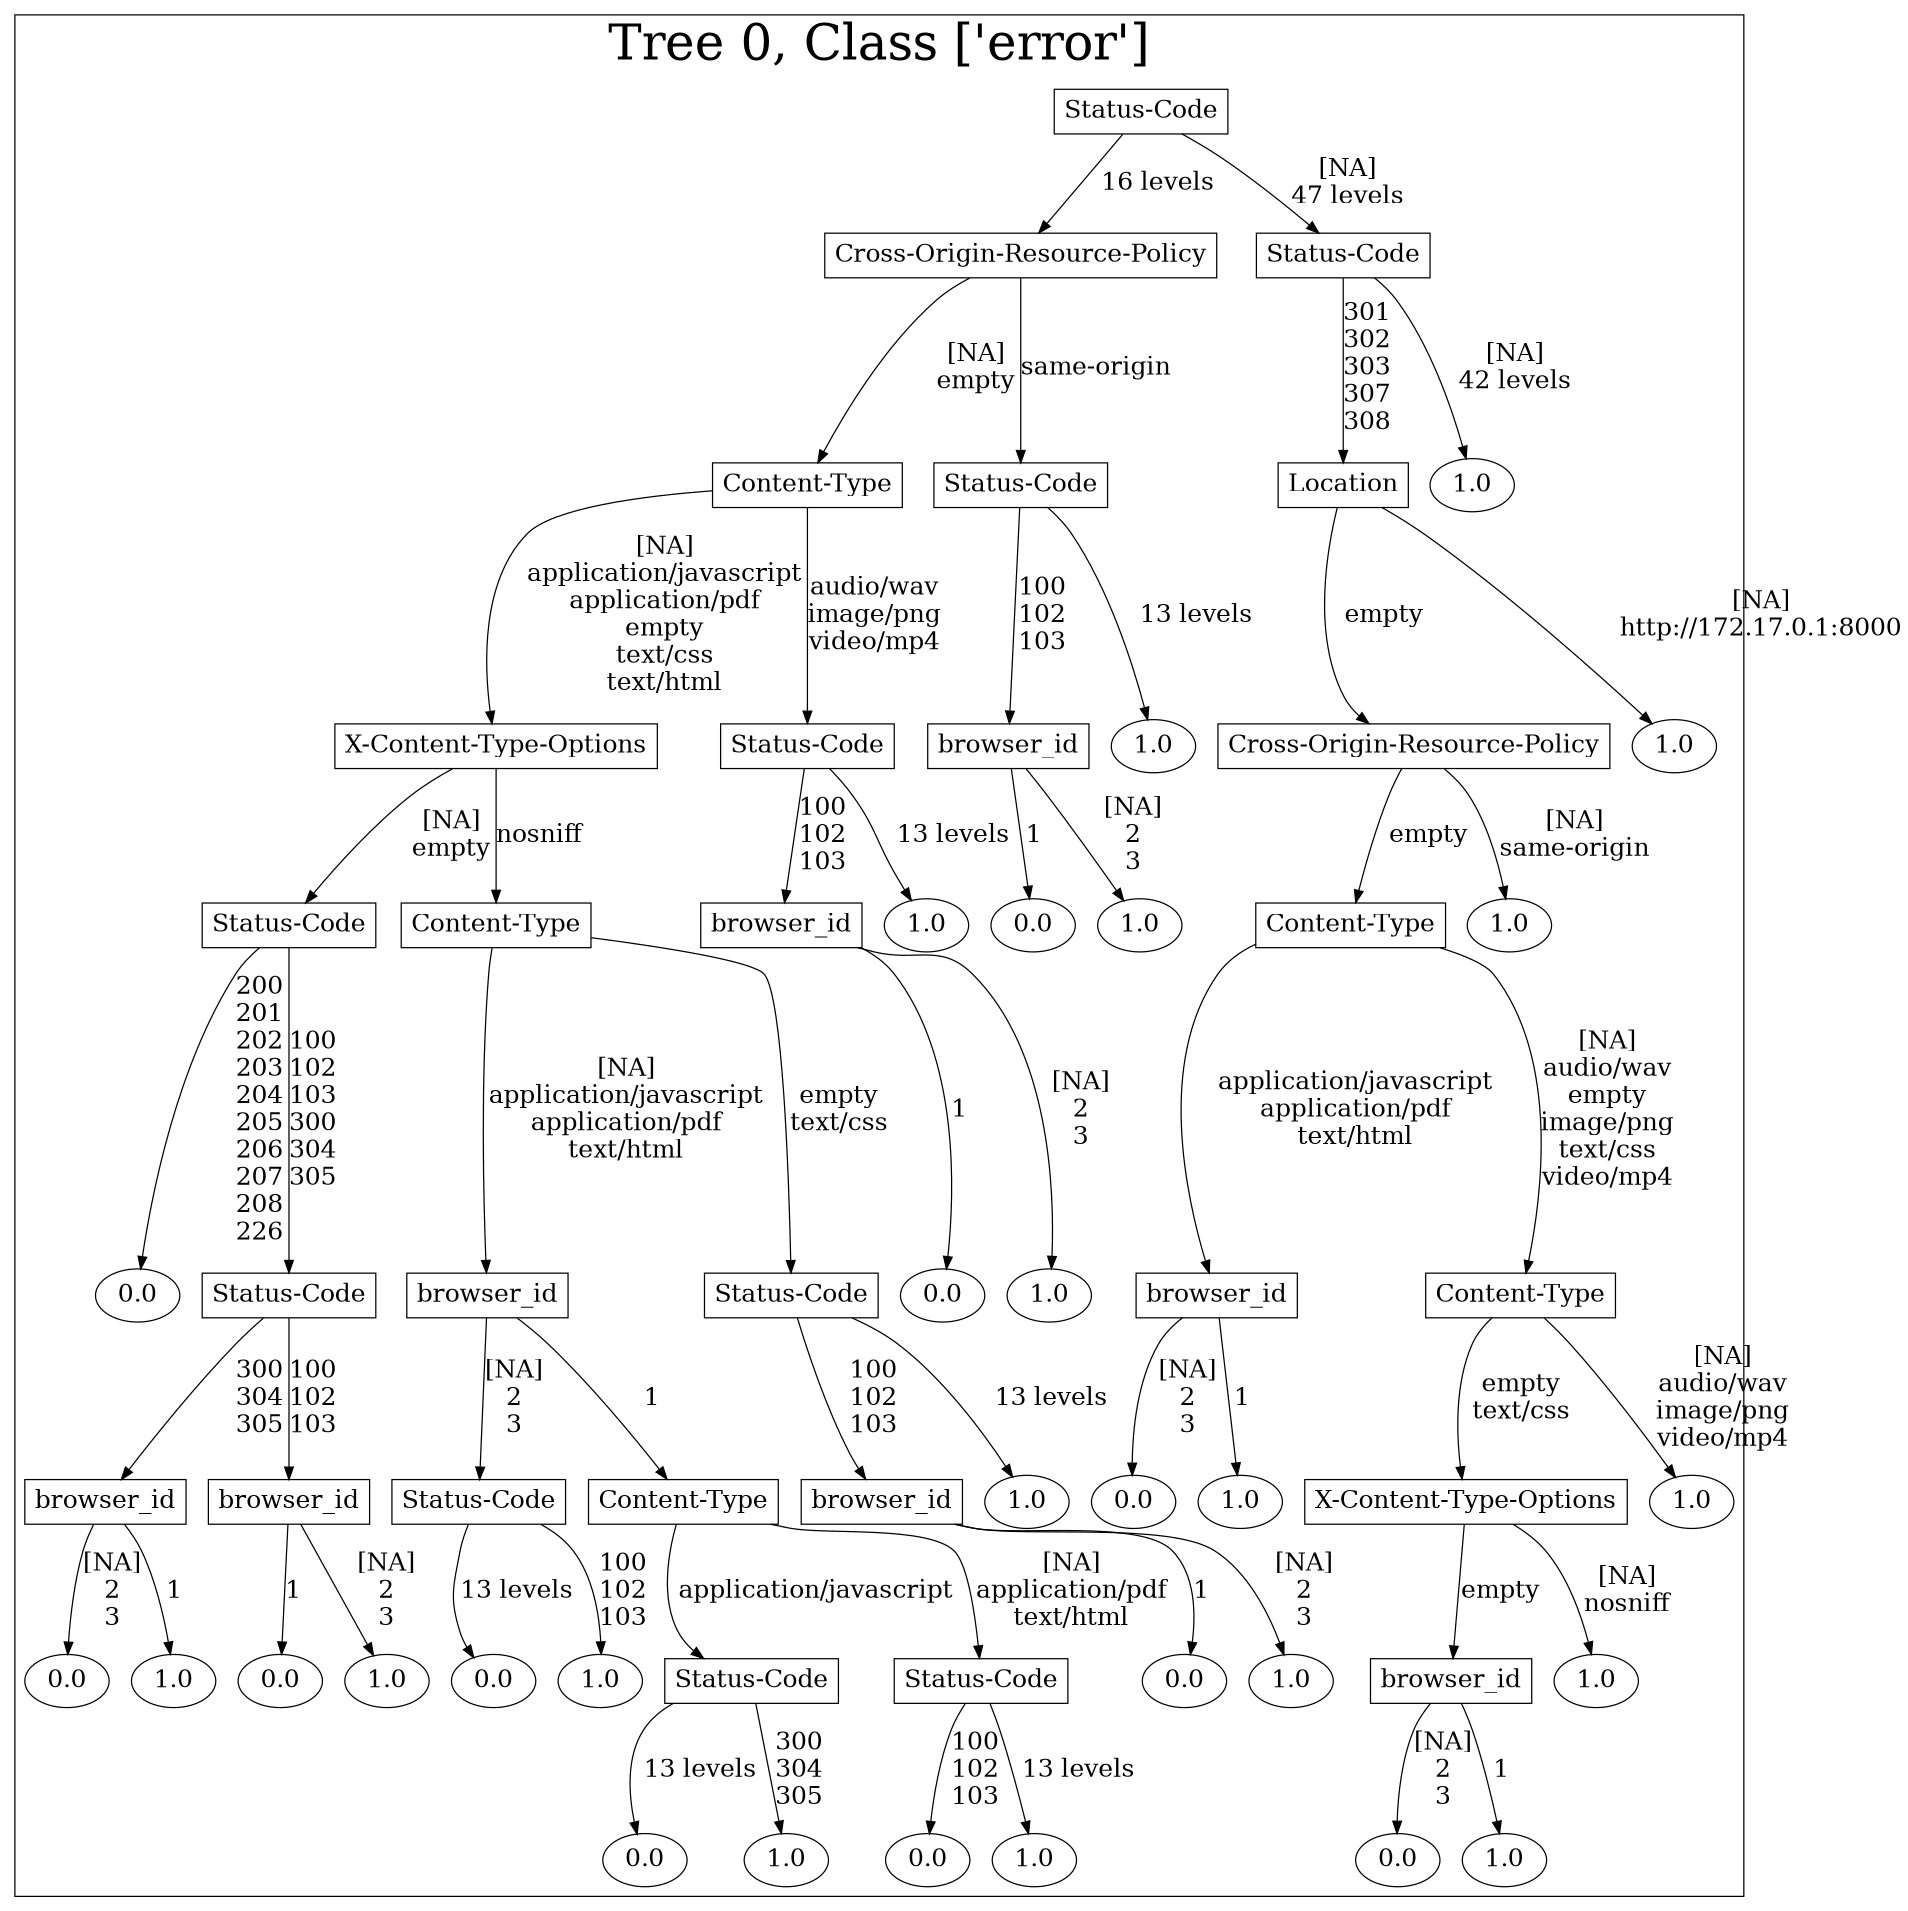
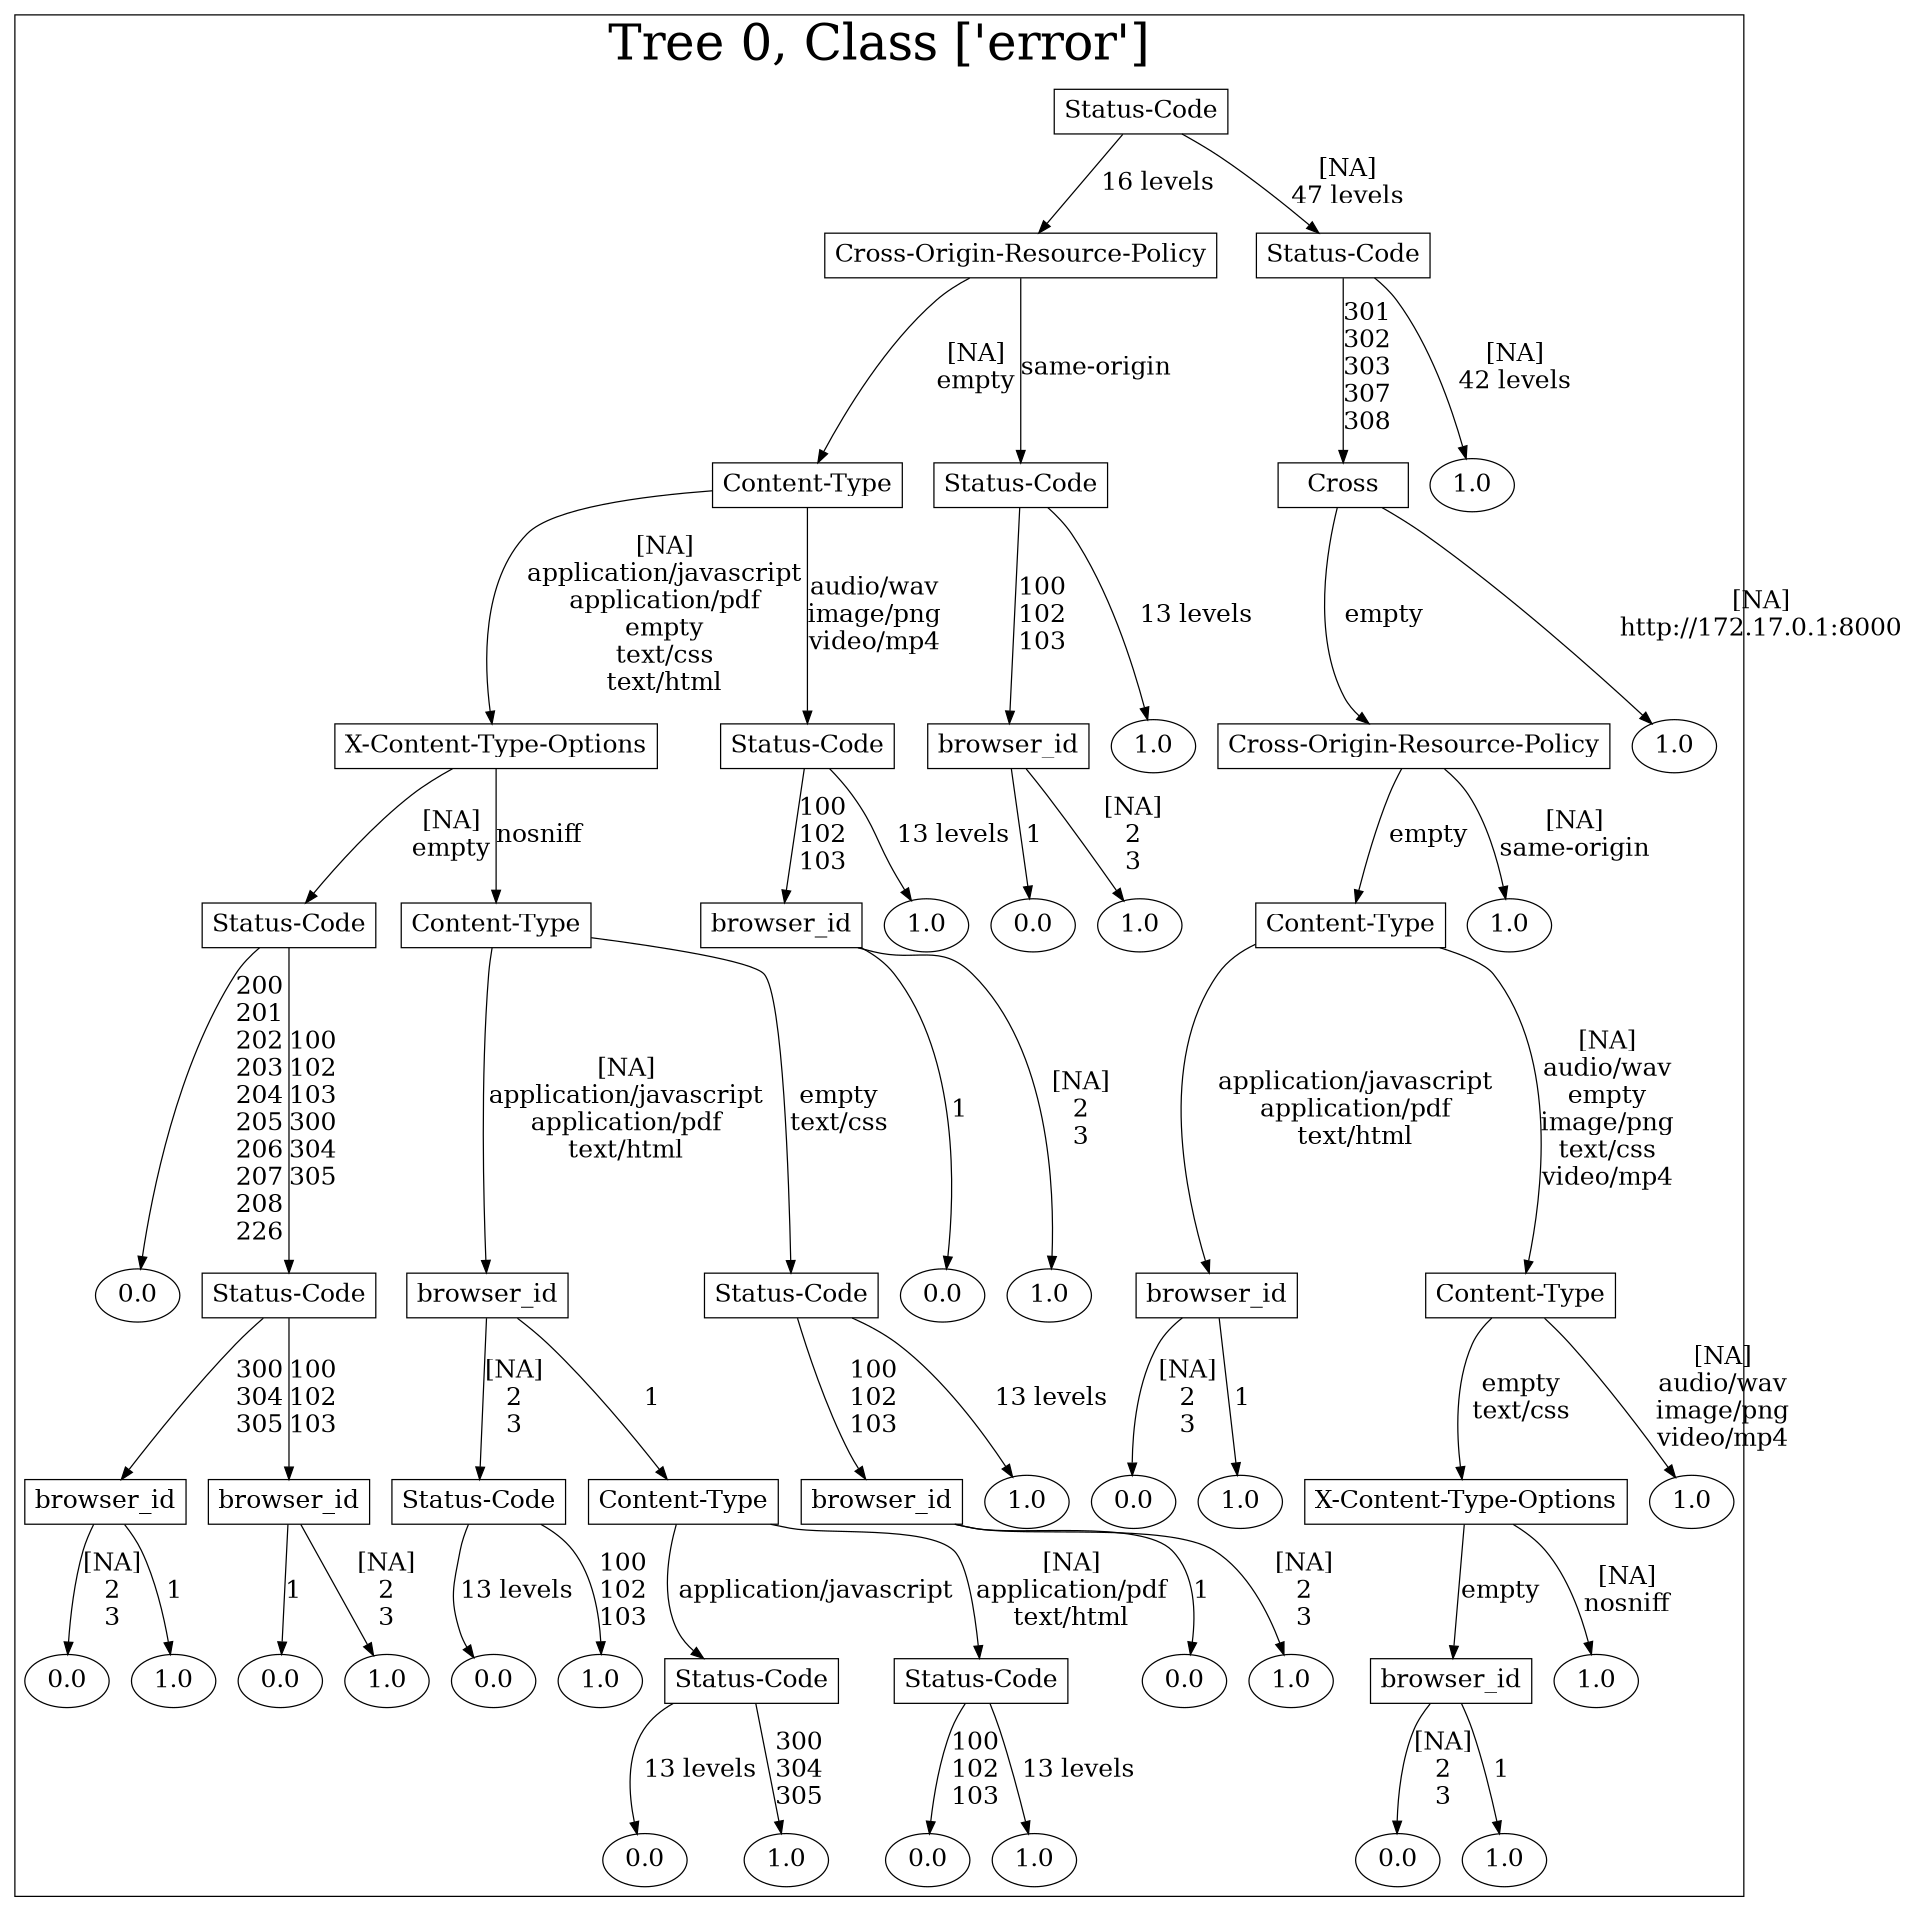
(1343, 485) -> (1343, 485)
